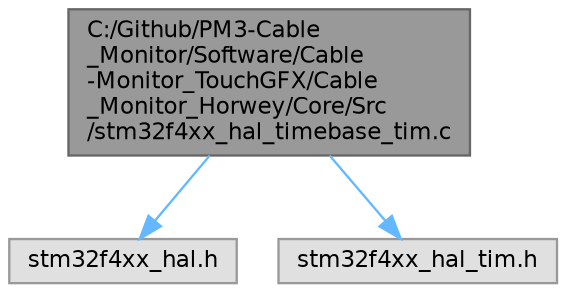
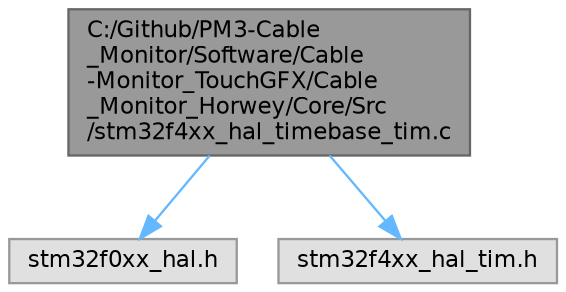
(123, 261) -> (123, 261)
